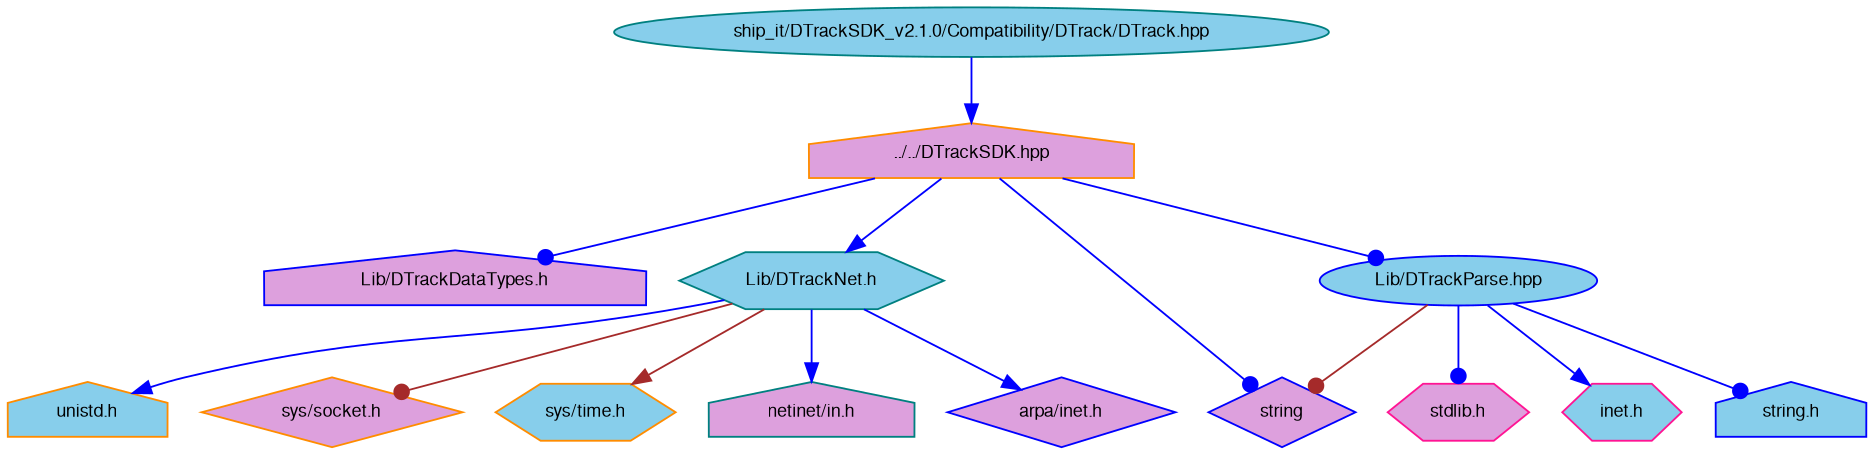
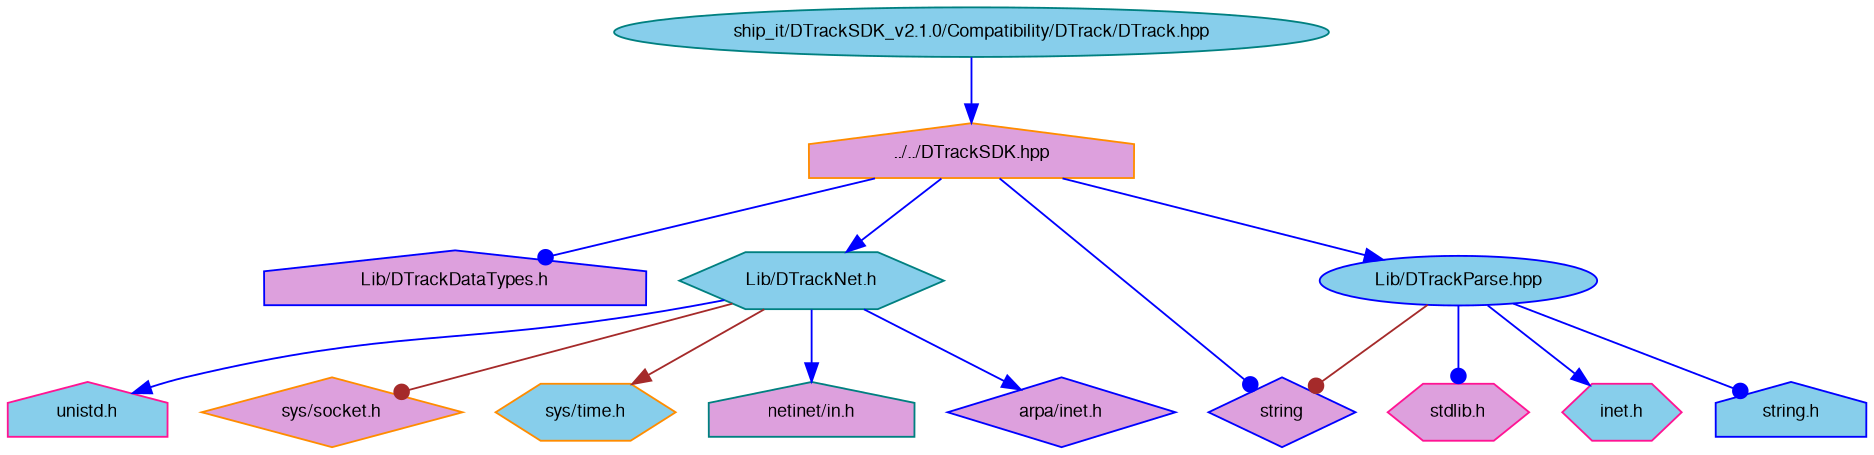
(1215, 217) -> (1215, 217)
(88, 412) -> (88, 412)
